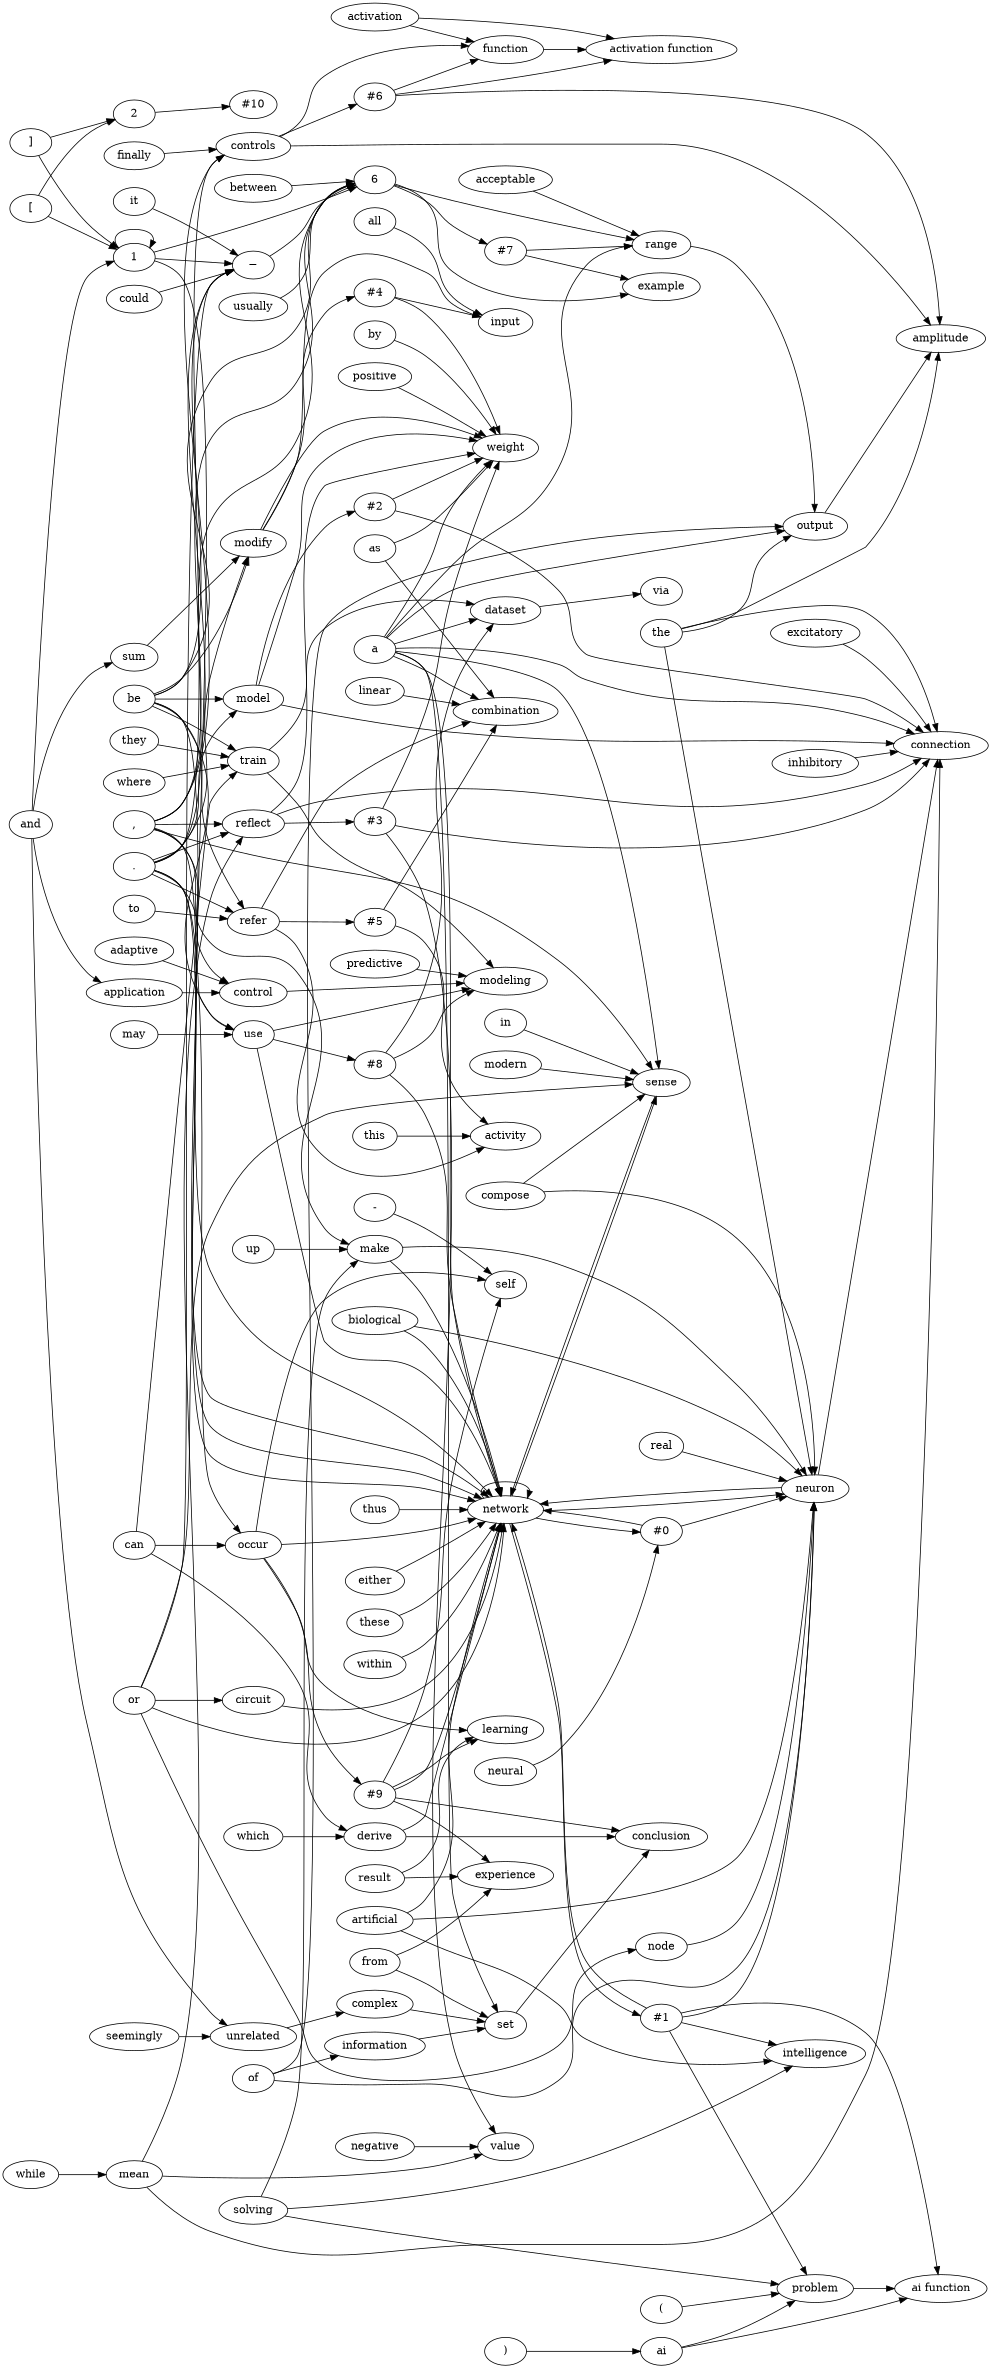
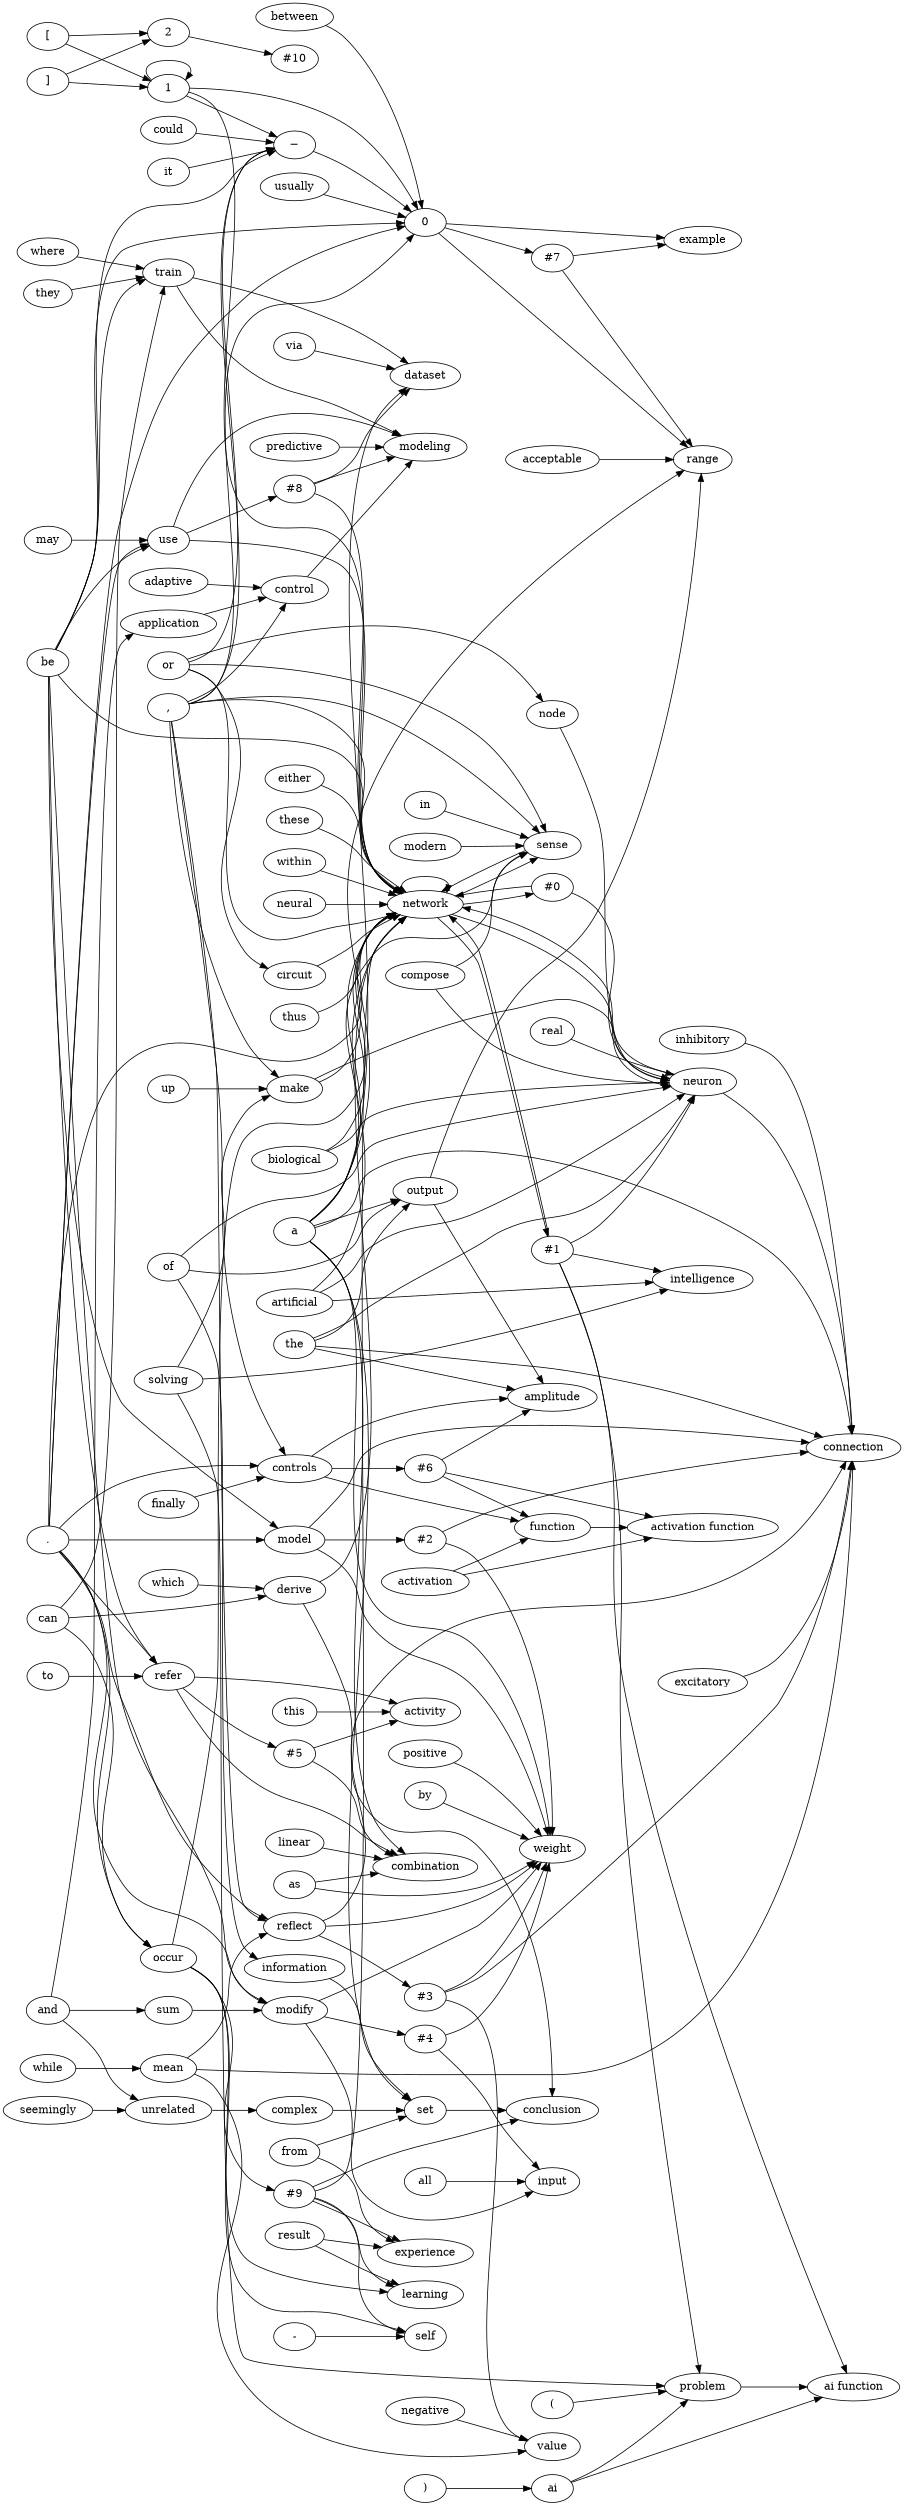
(375, 180) -> (425, 222)
(789, 353) -> (624, 854)
(49, 530) -> none
(586, 601) -> (351, 359)
(614, 1672) -> (354, 904)
